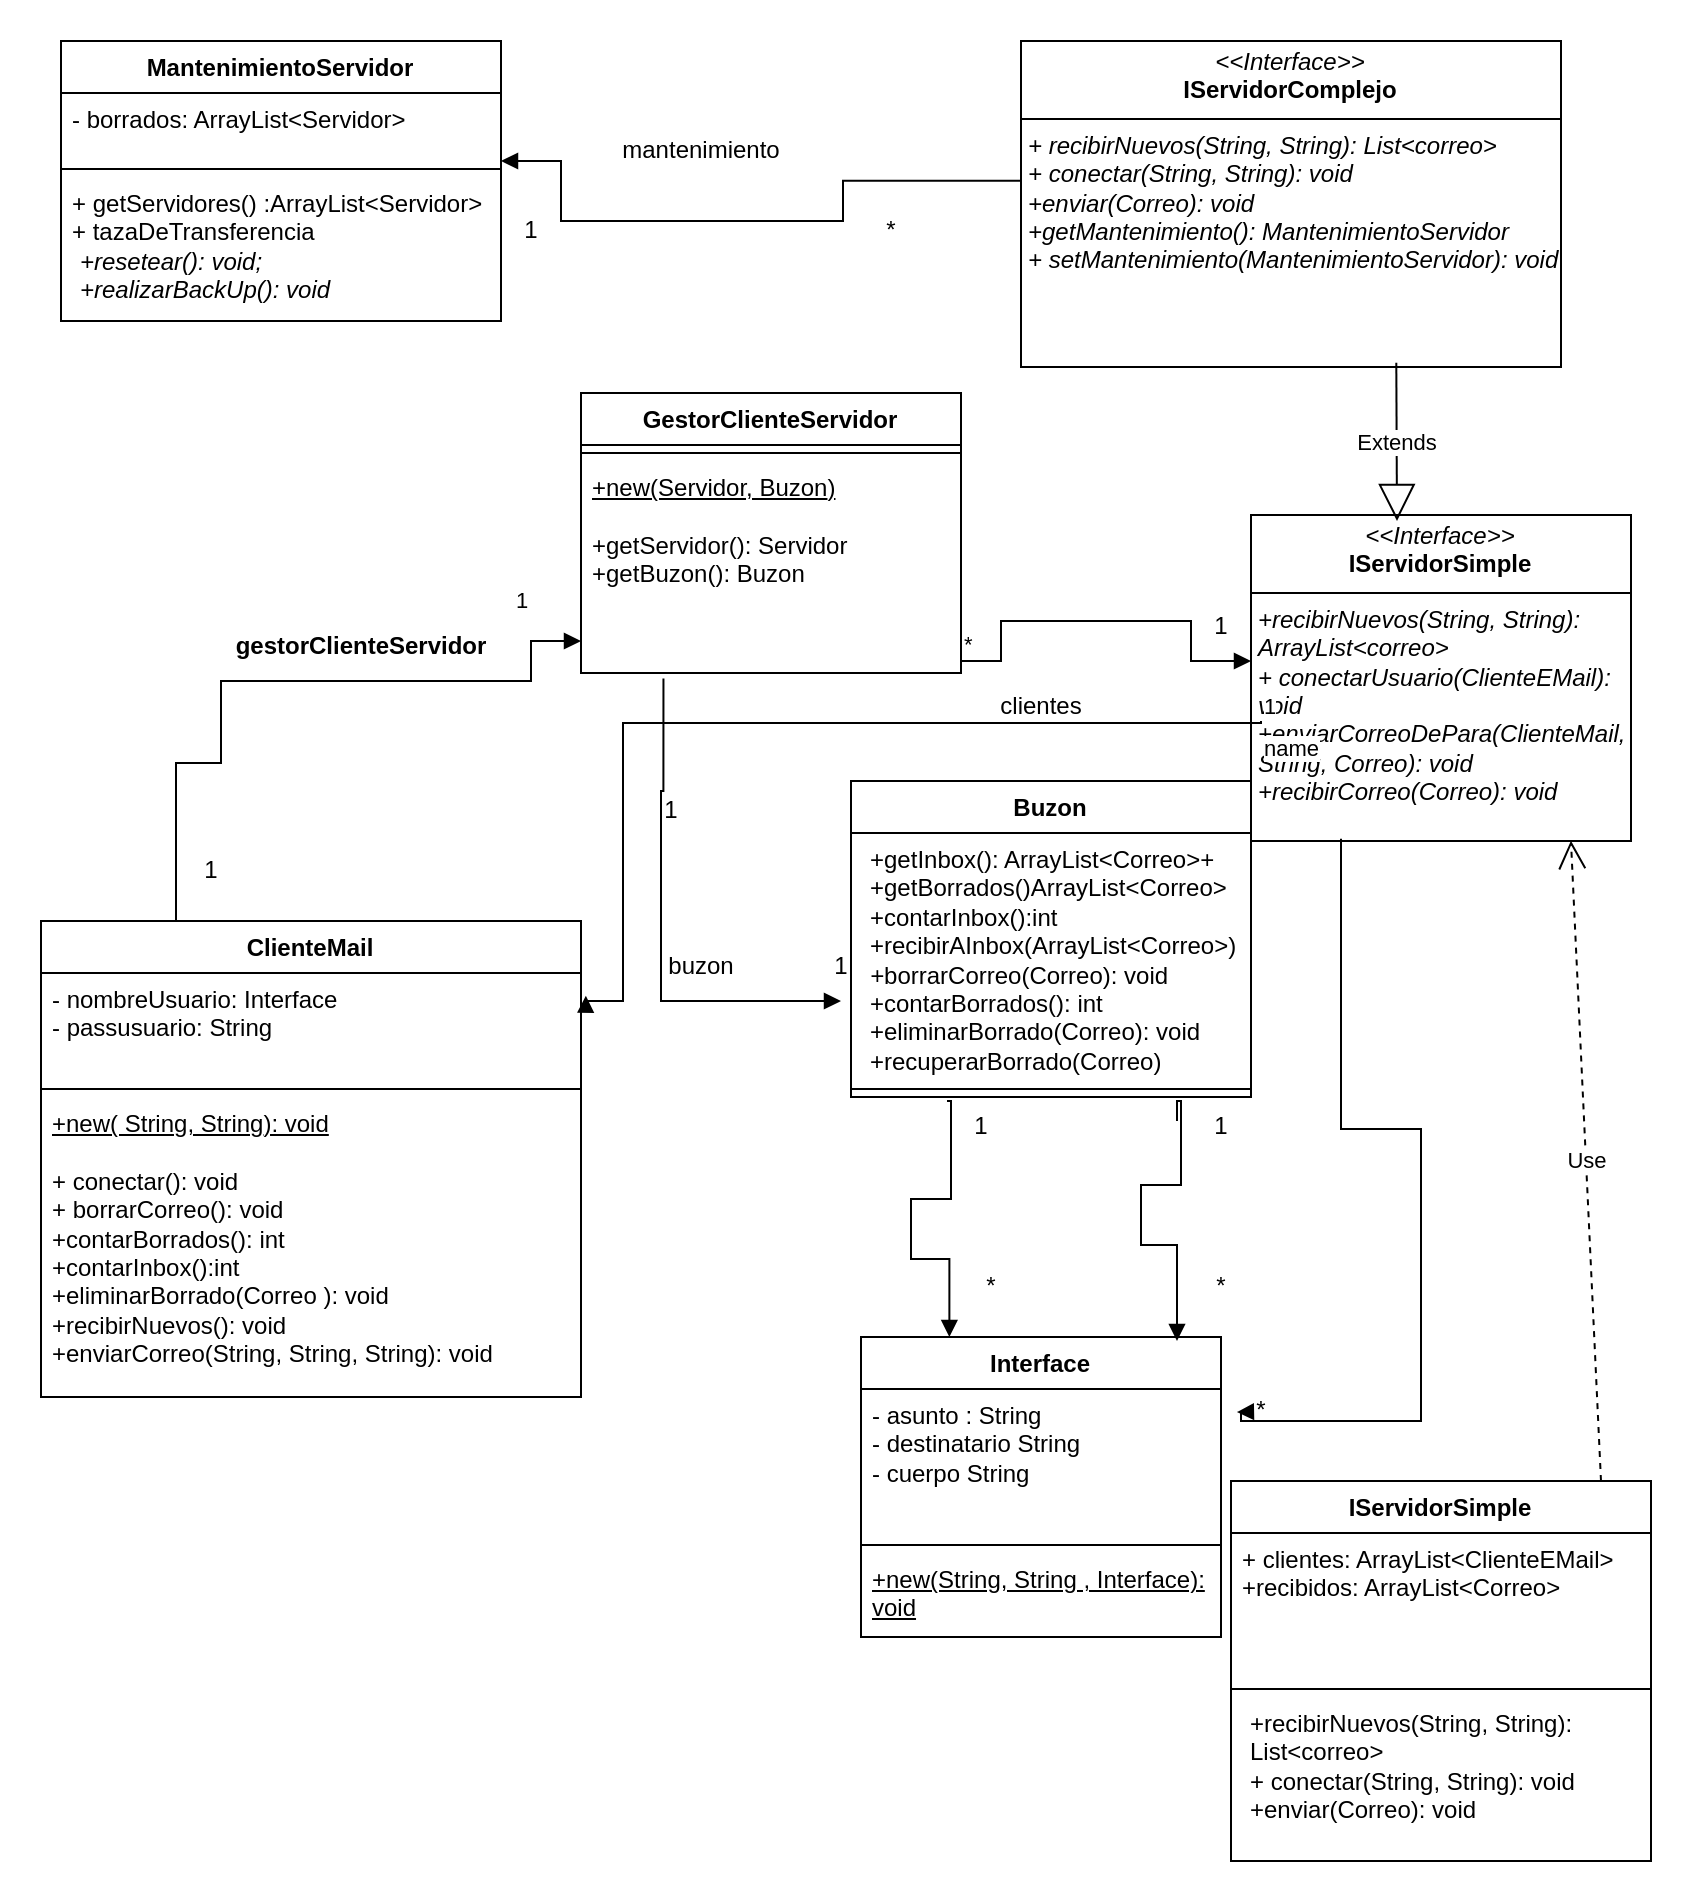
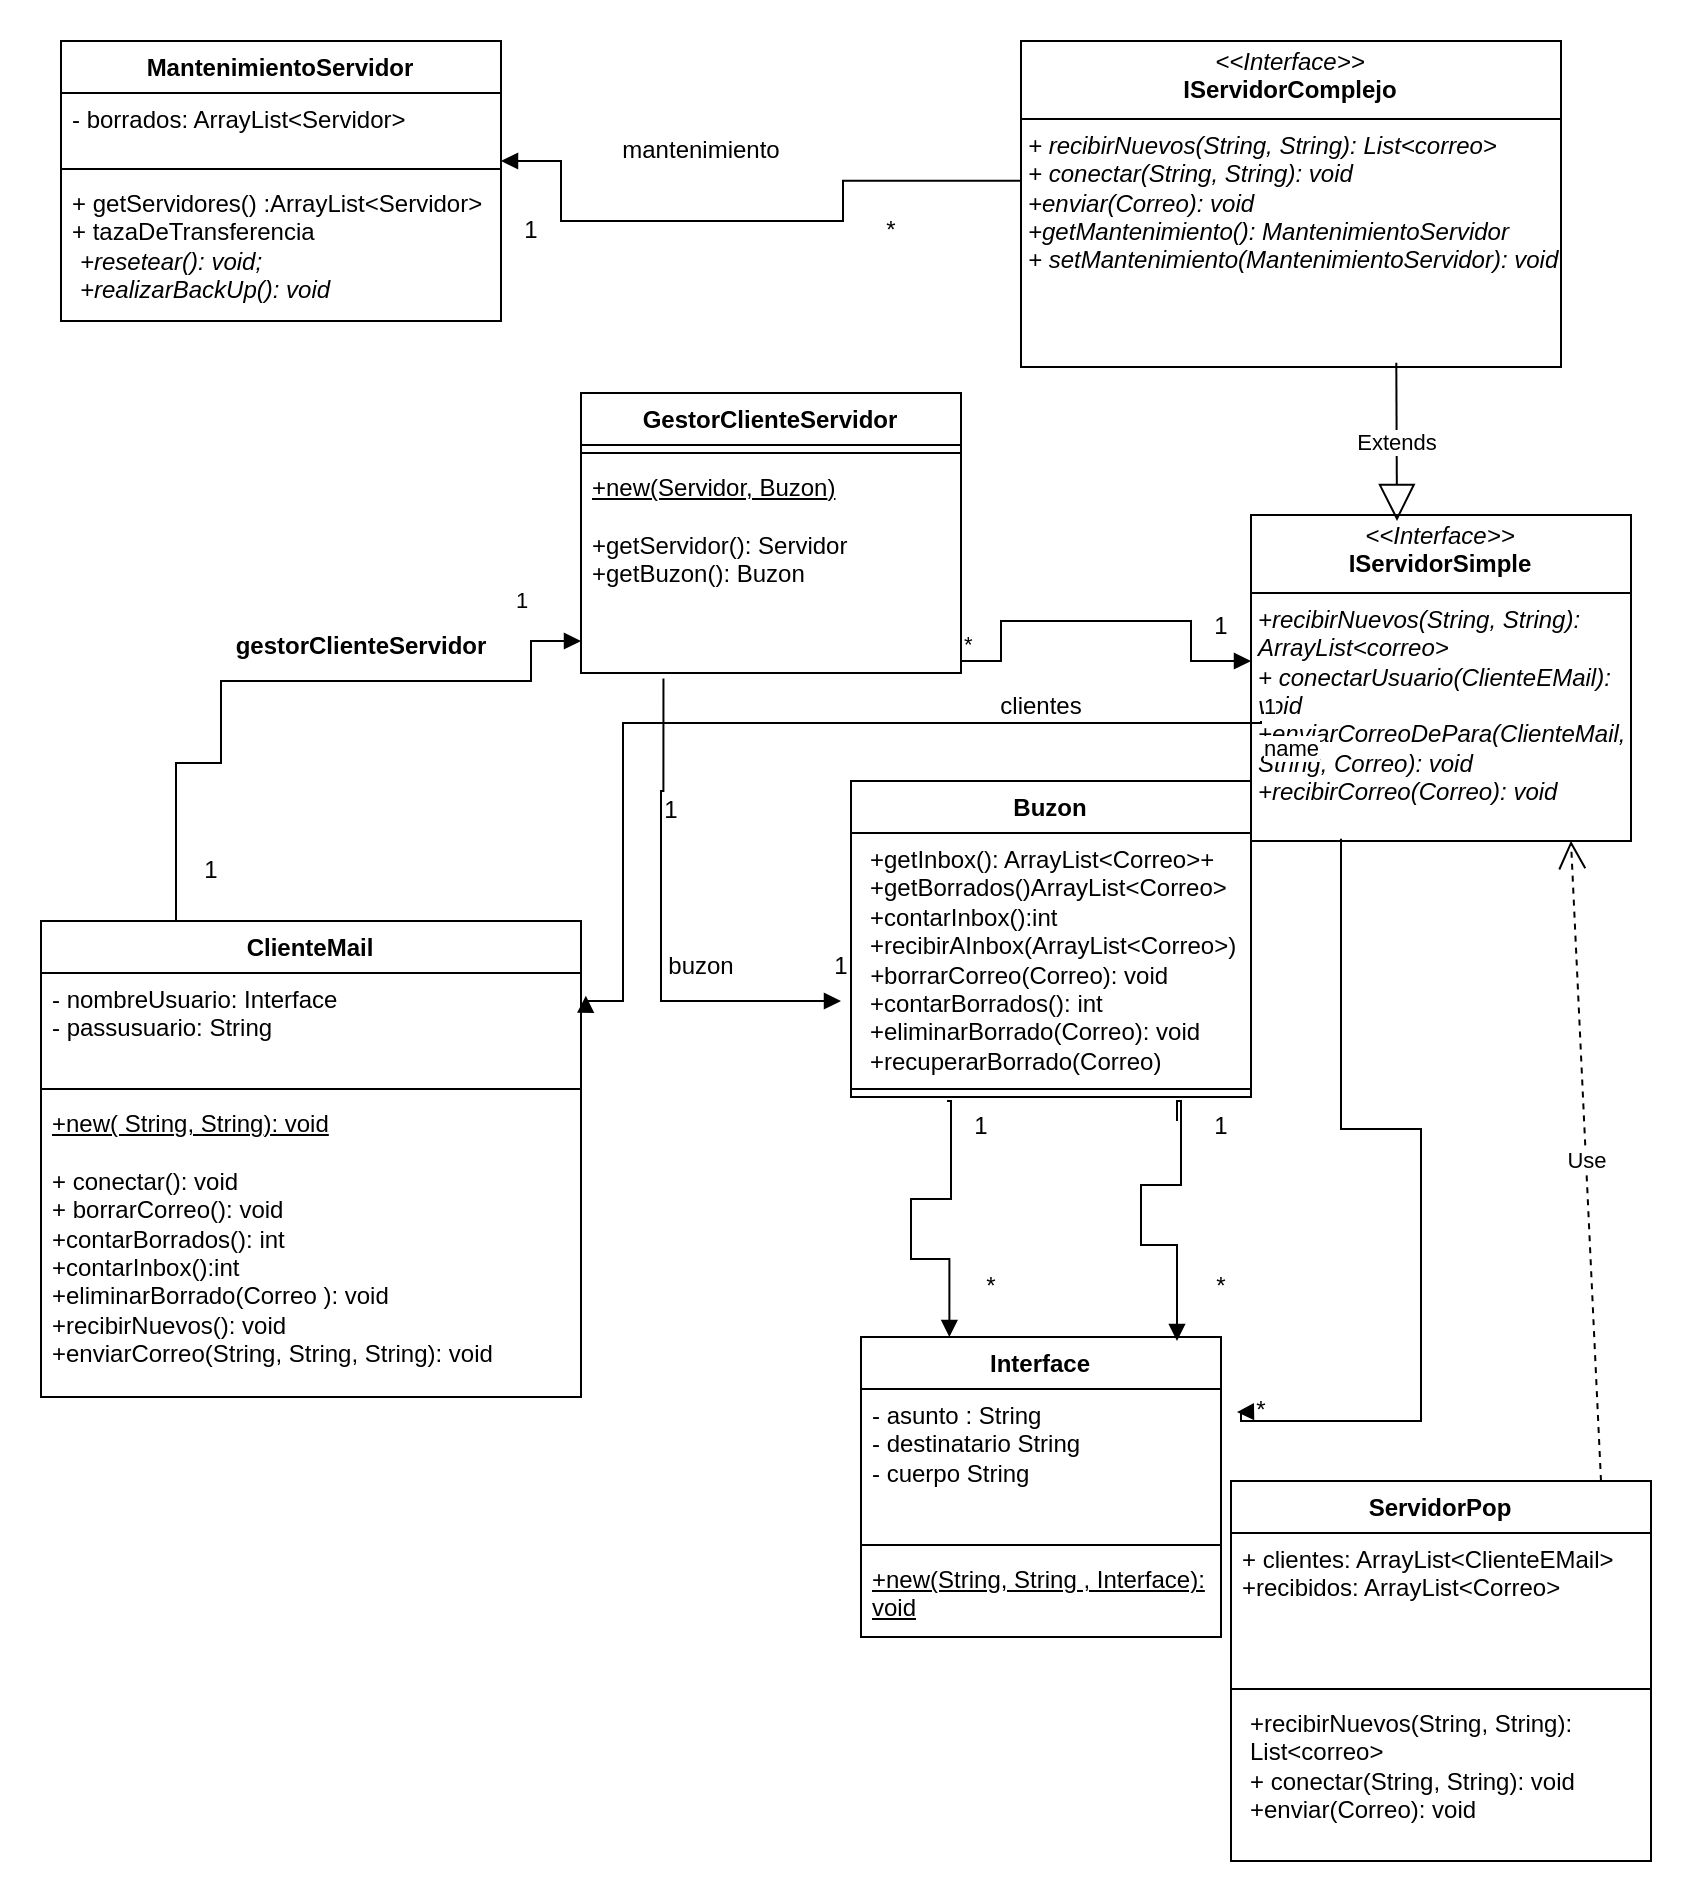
(1441, 1509) -> (1441, 1509)
